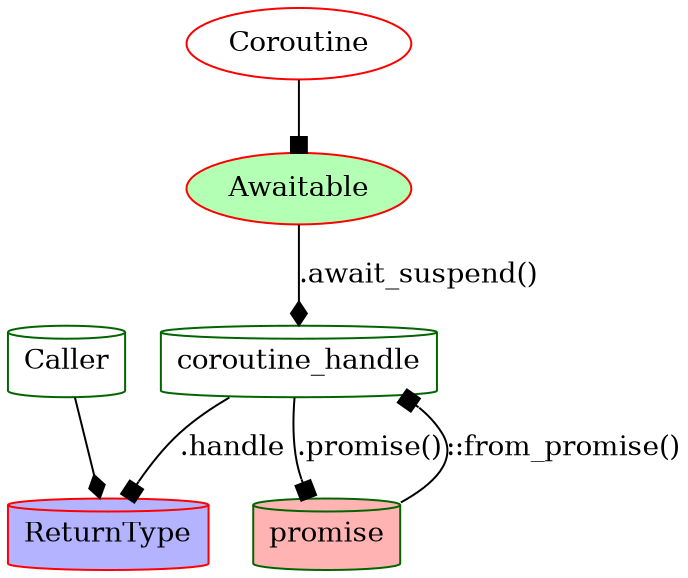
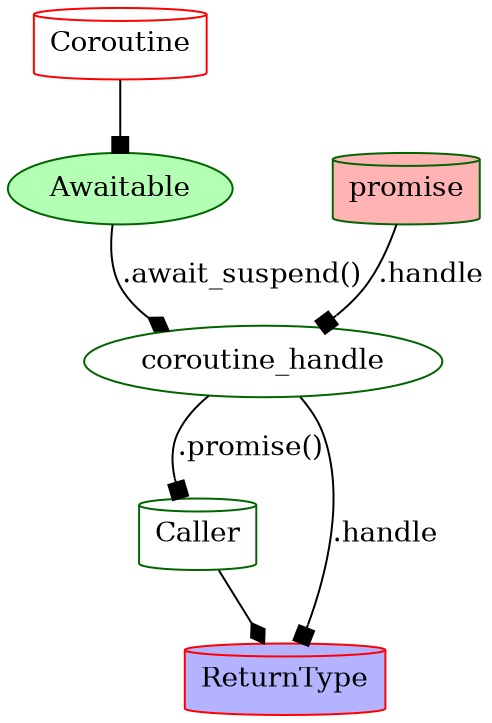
(299, 44) -> (120, 44)
(299, 189) -> (120, 189)
(299, 361) -> (263, 361)
(294, 439) -> (178, 432)
(563, 448) -> (431, 275)
